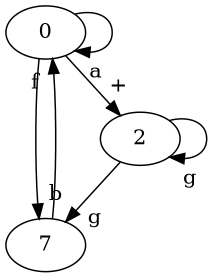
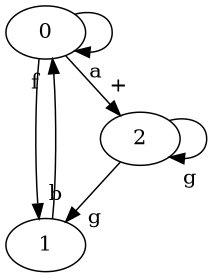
(46, 245) -> (46, 245)
